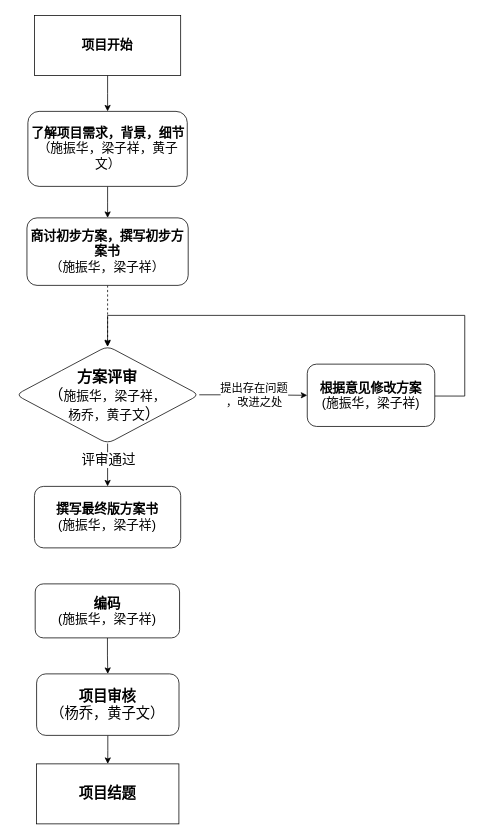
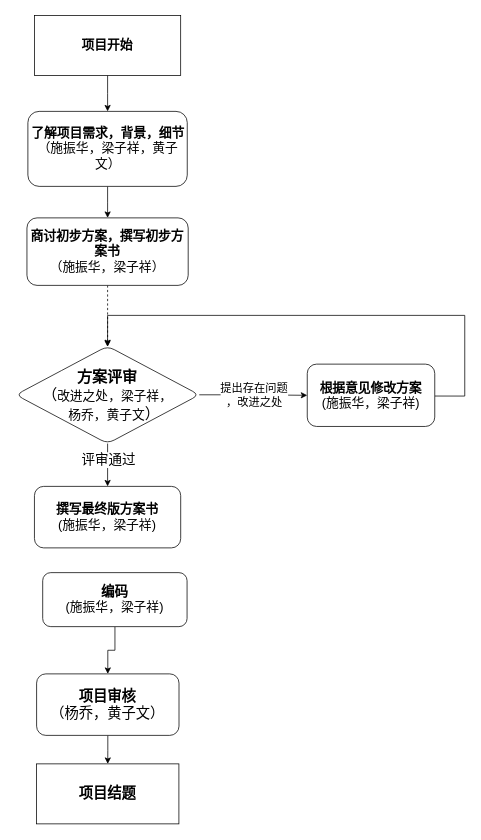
(107, 395) -> (107, 395)
(107, 611) -> (115, 600)
